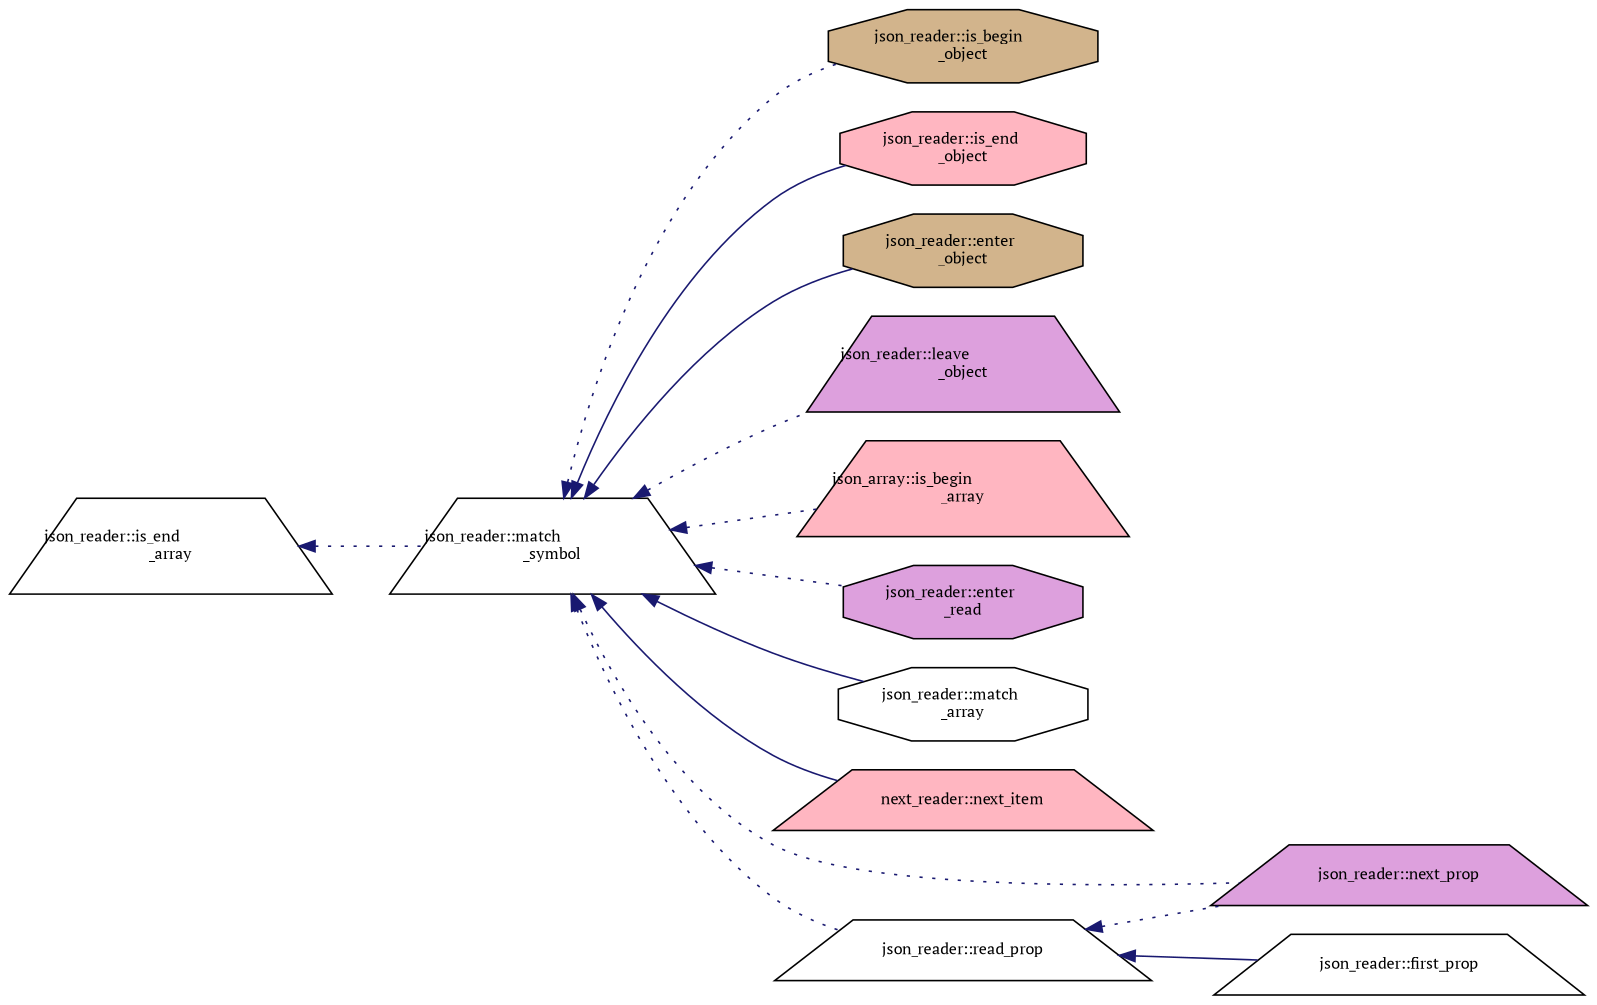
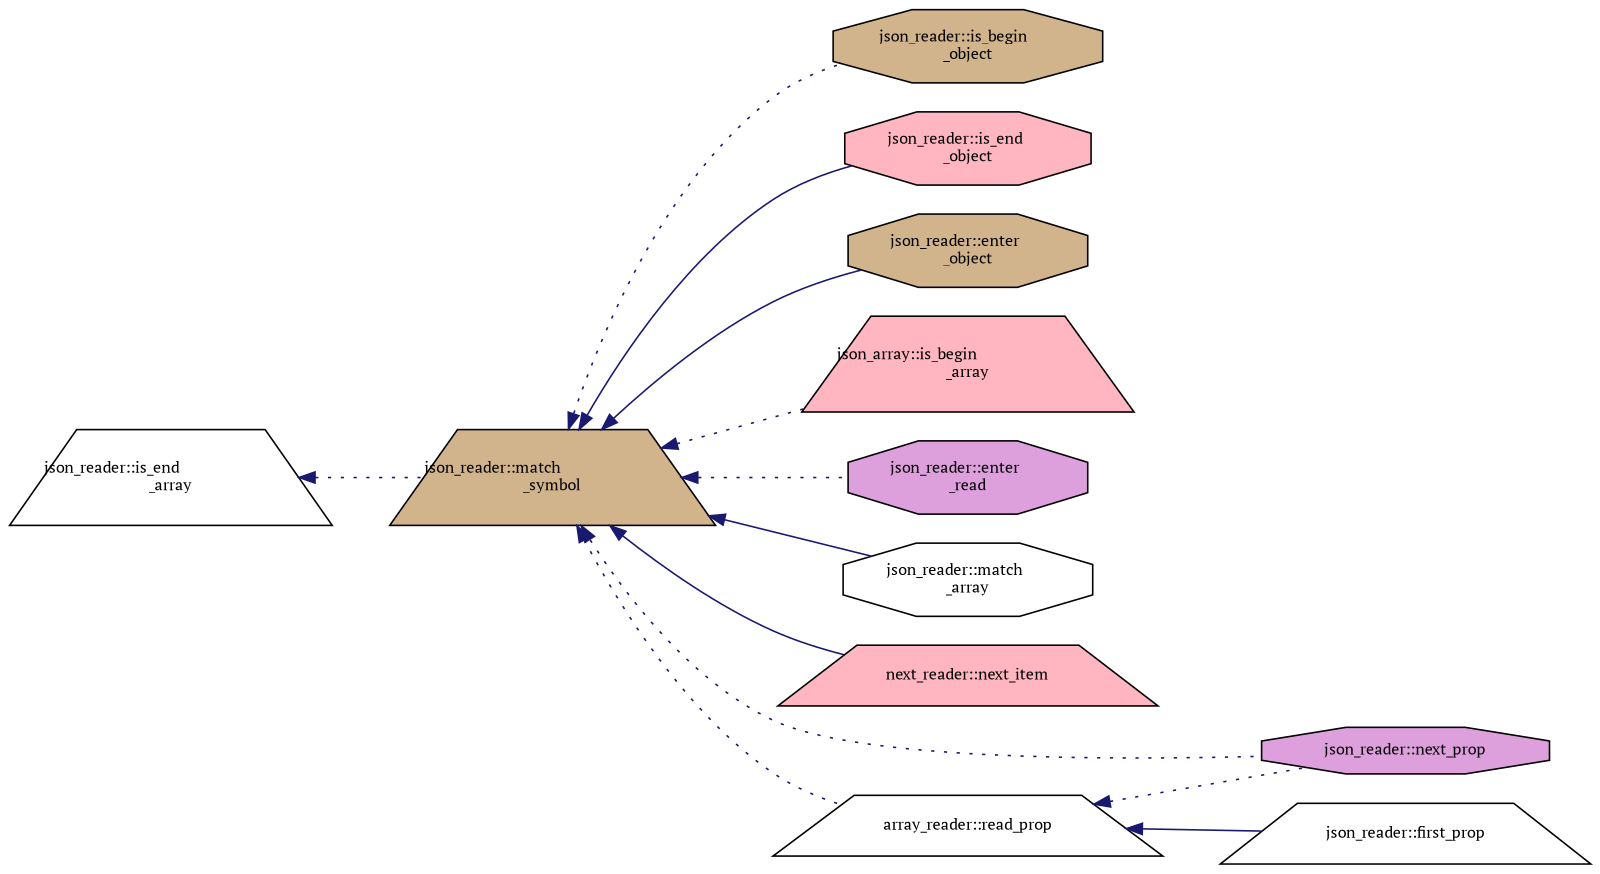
(963, 364) -> none
(553, 546) -> (553, 478)
(1399, 875) -> (1406, 751)
(963, 950) -> (968, 826)
